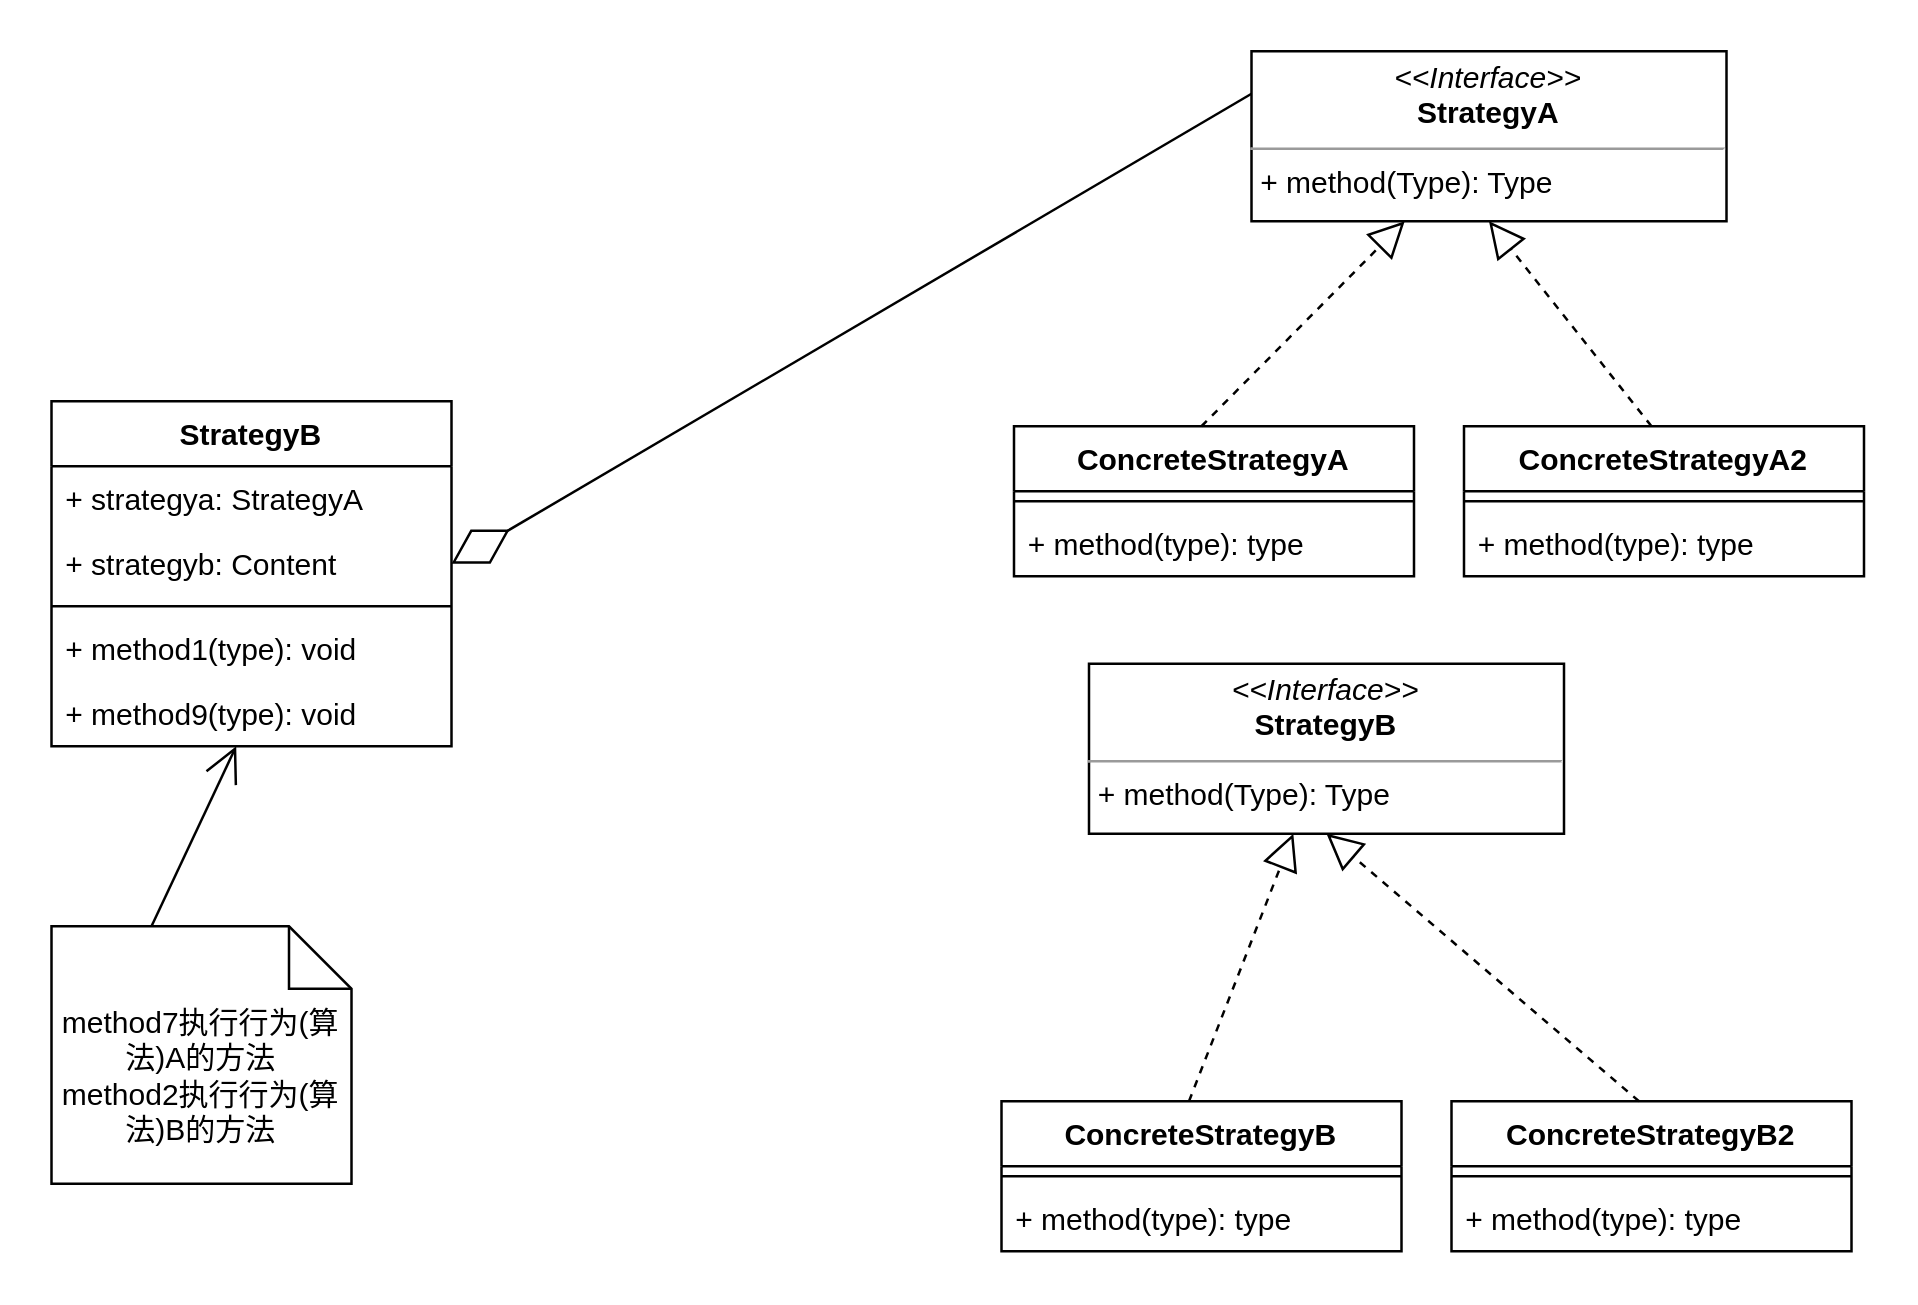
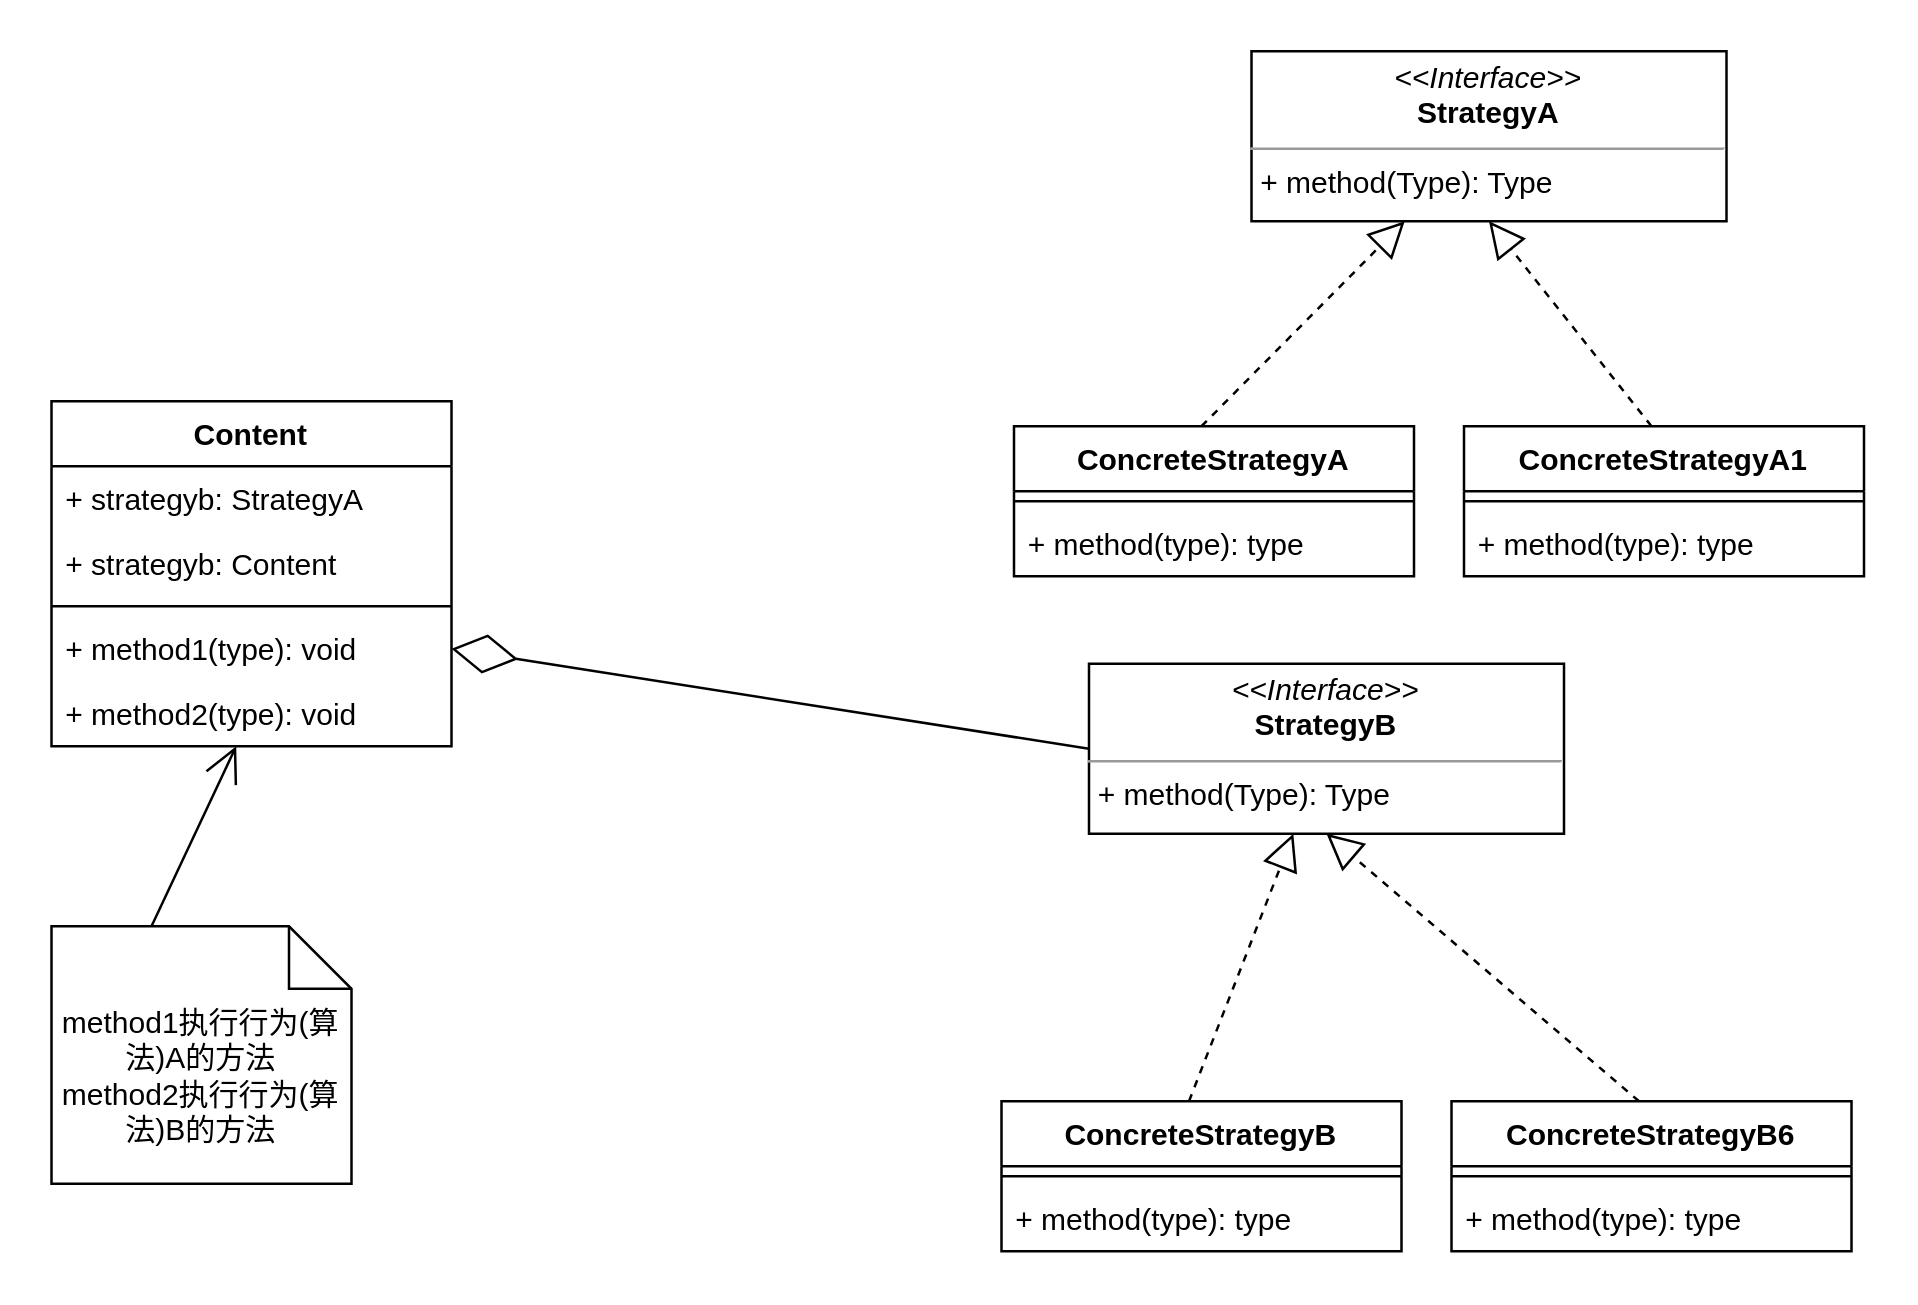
(879, 312) -> none
(250, 435) -> (250, 435)
(1663, 460) -> (1663, 460)
(238, 500) -> (238, 500)
none -> (802, 704)
(226, 715) -> (226, 715)
(201, 1078) -> (201, 1078)
(1650, 1135) -> (1650, 1135)
